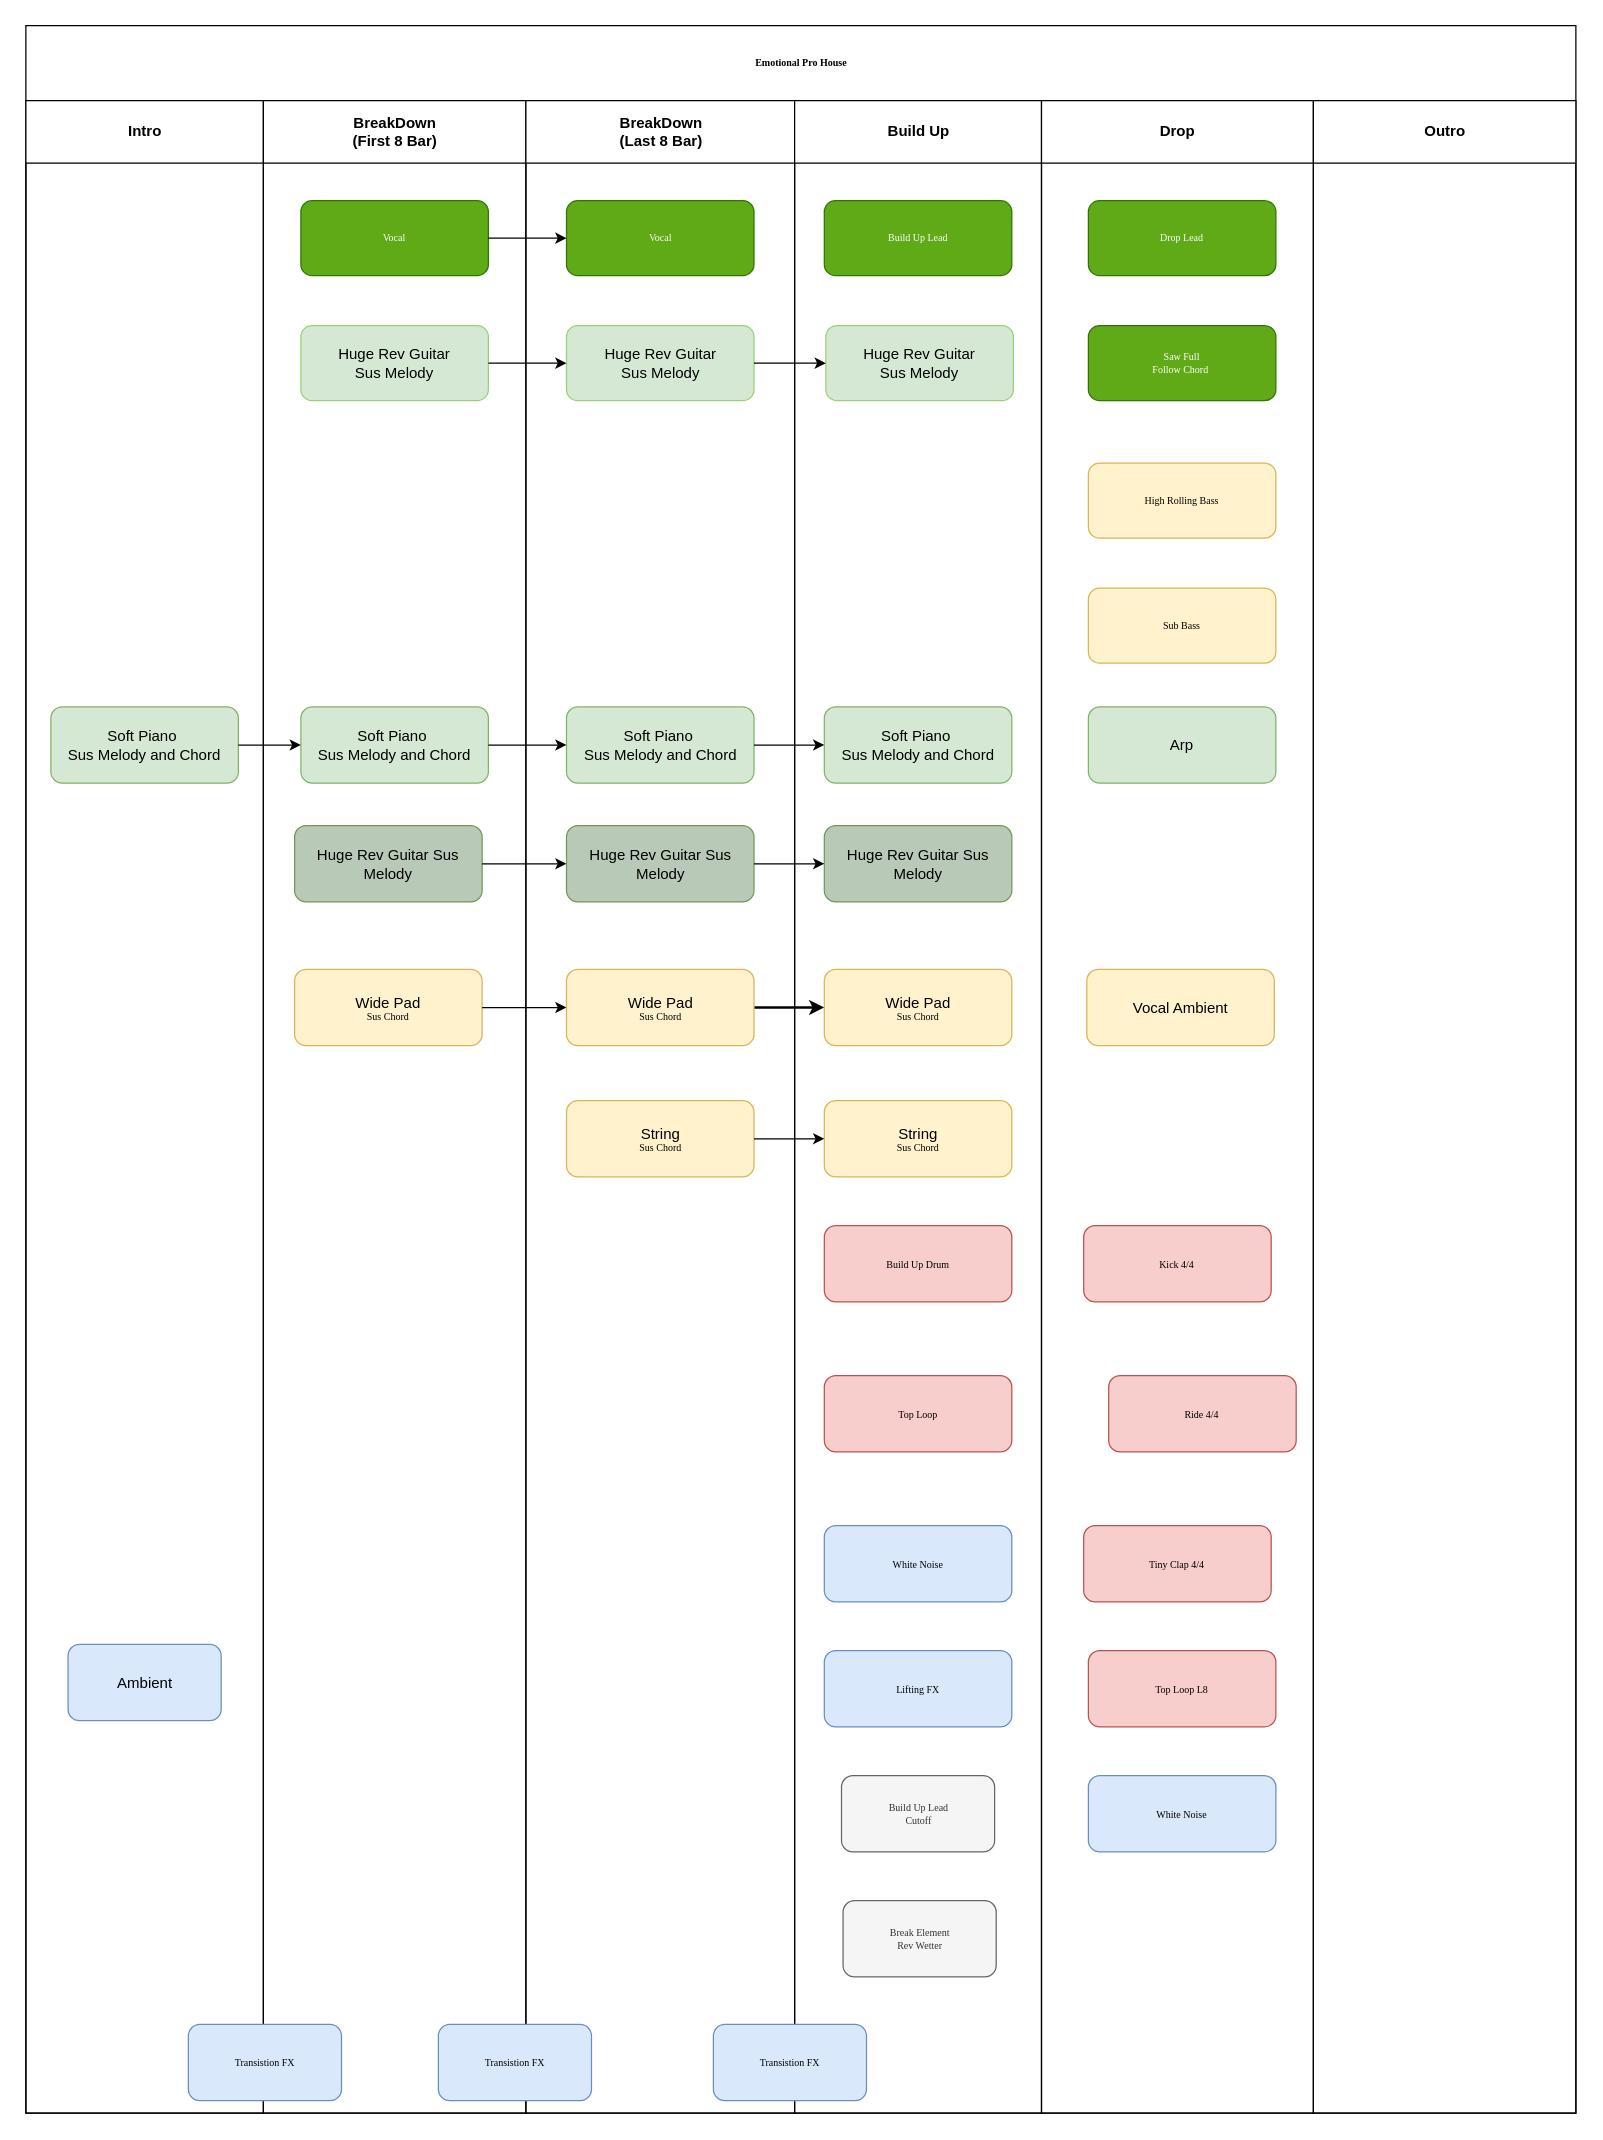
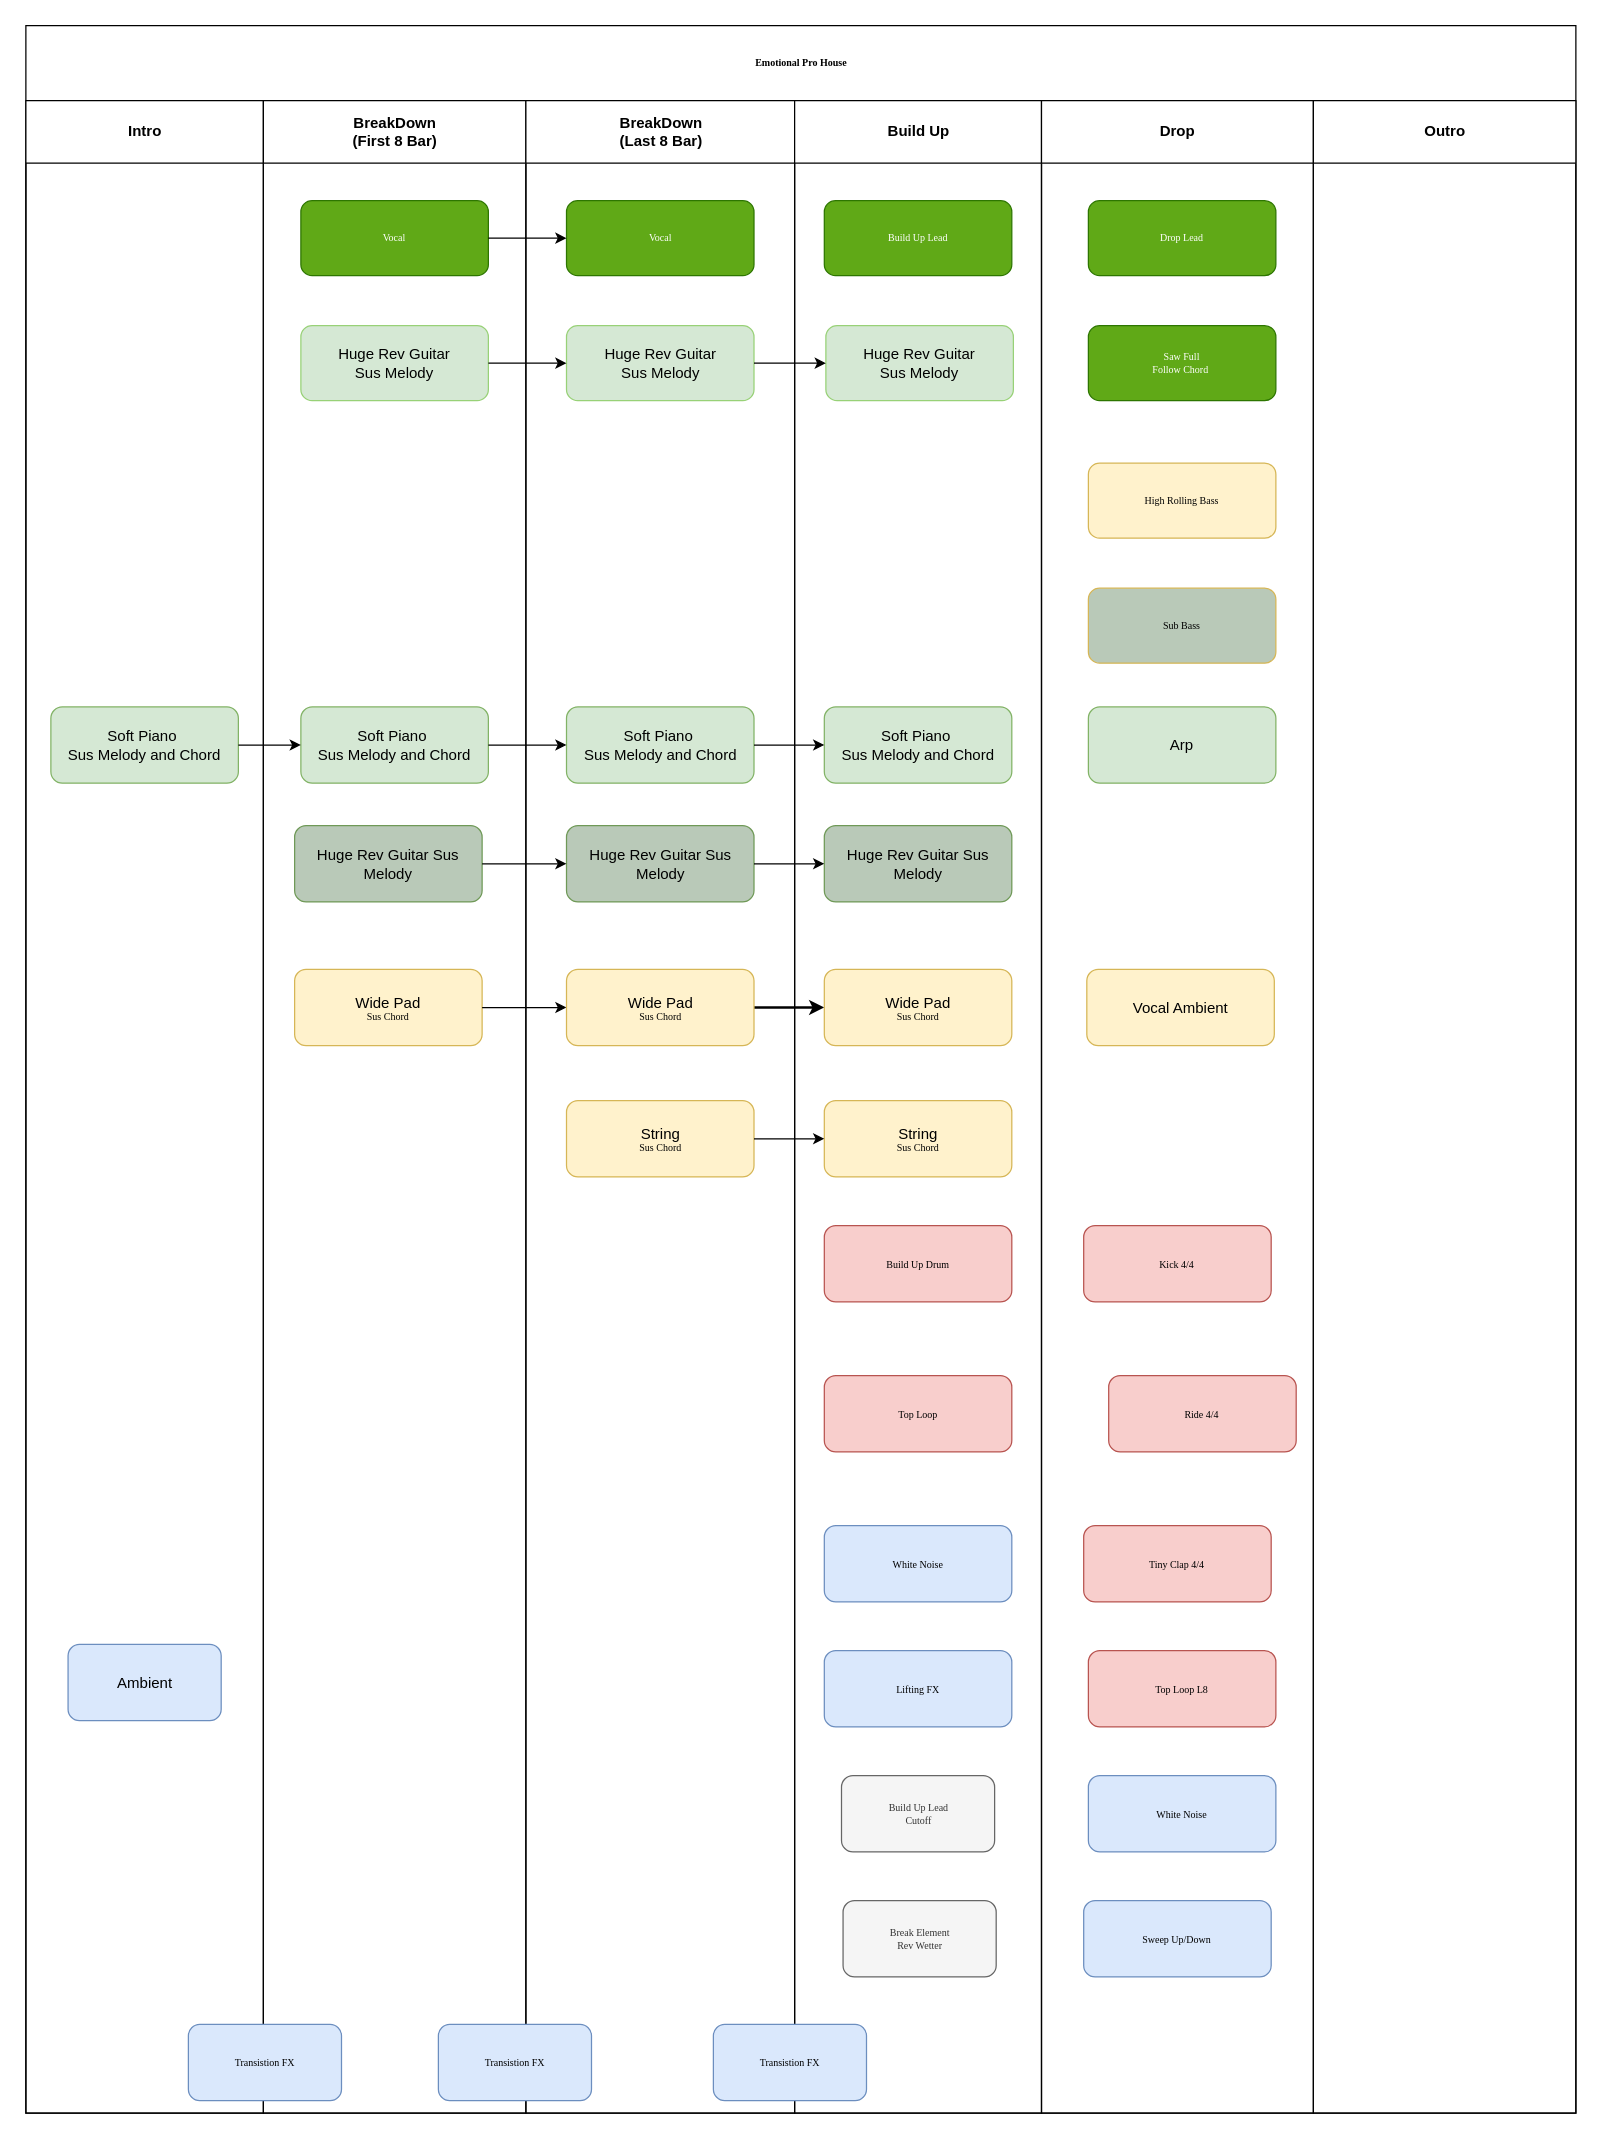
(1182, 626) -> (1182, 626)
none -> (1177, 1939)
